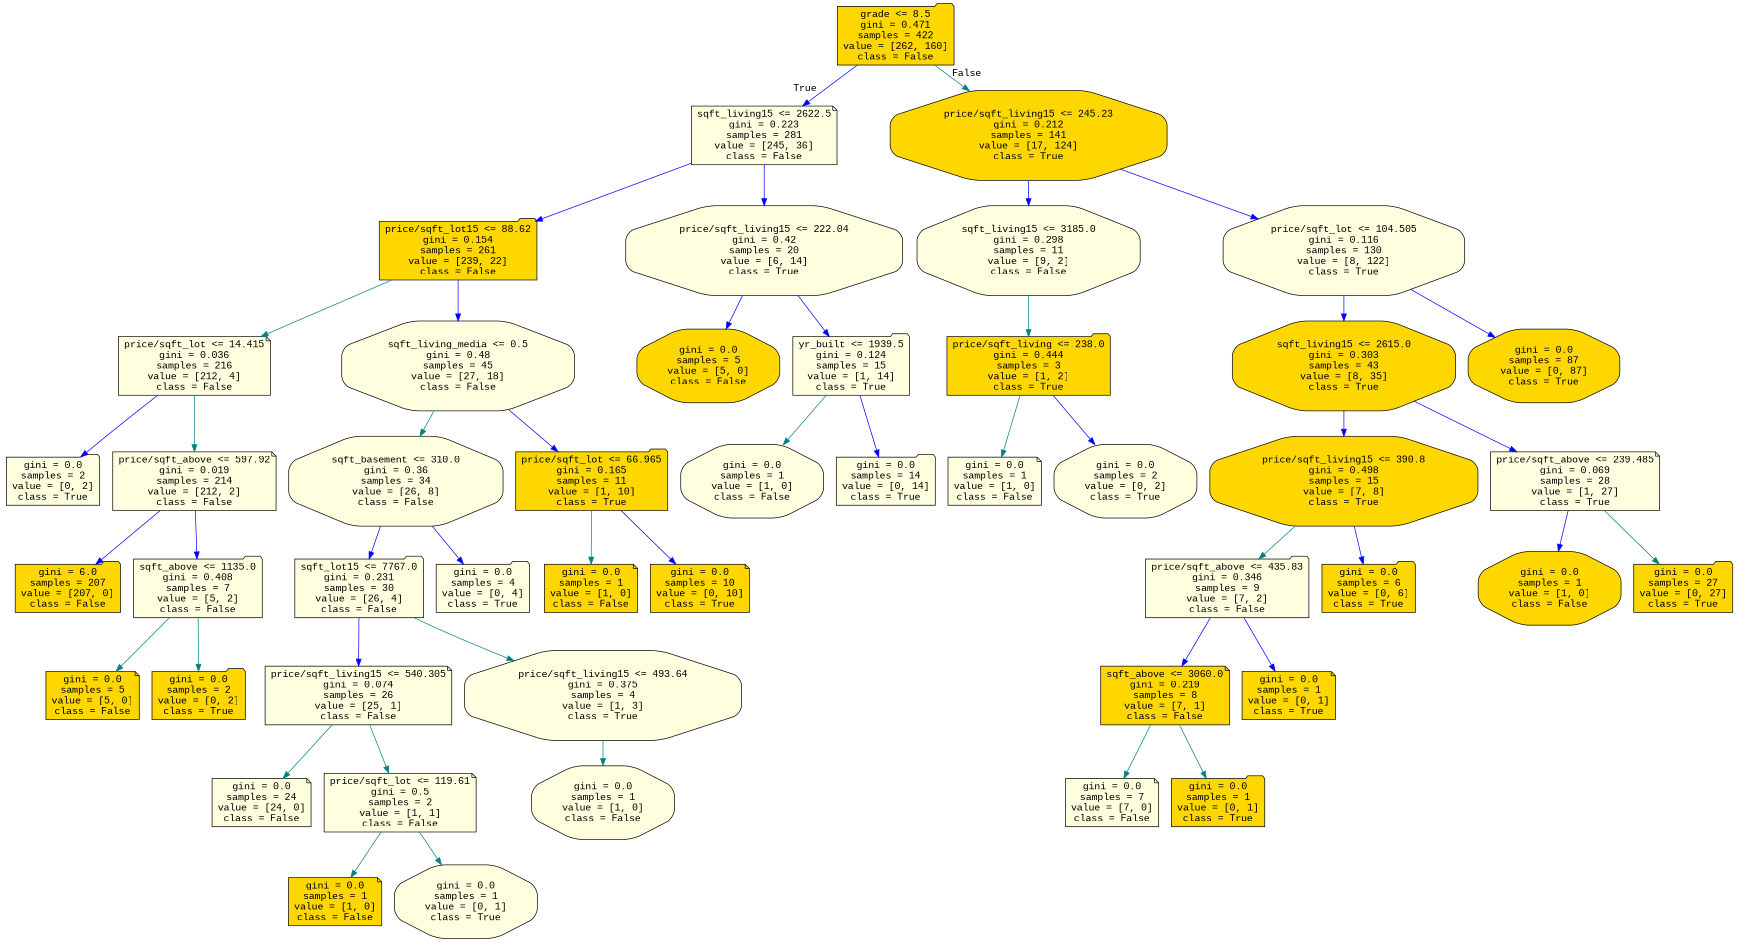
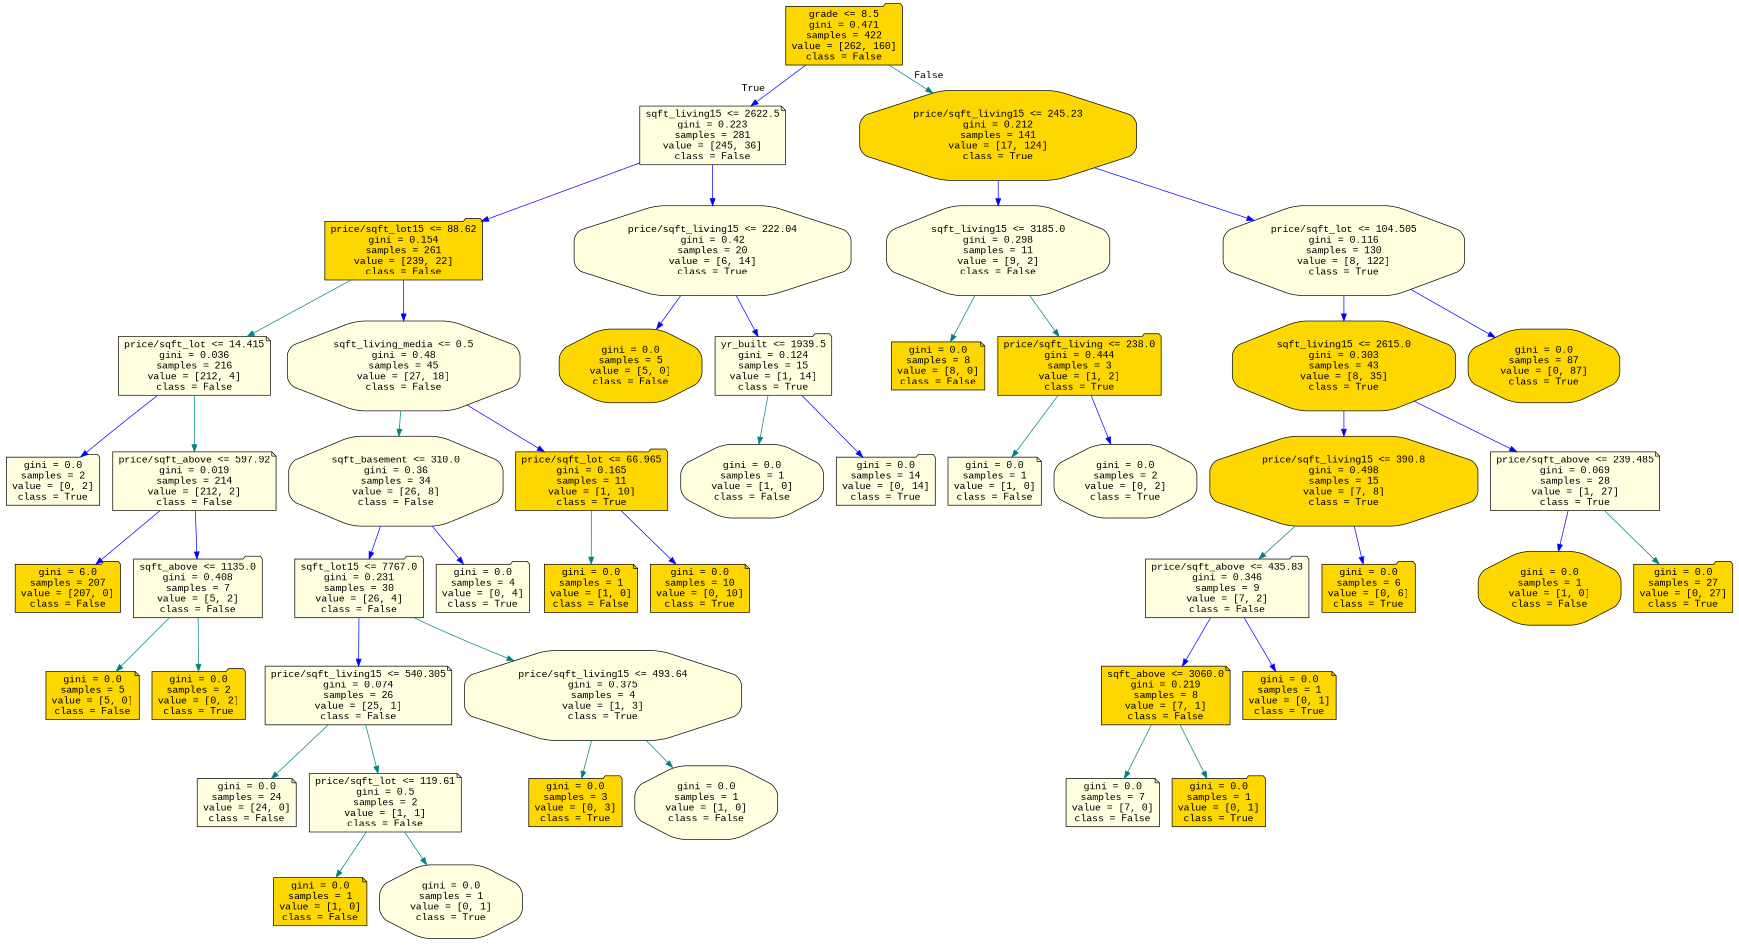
none -> (938, 366)
none -> (575, 803)
